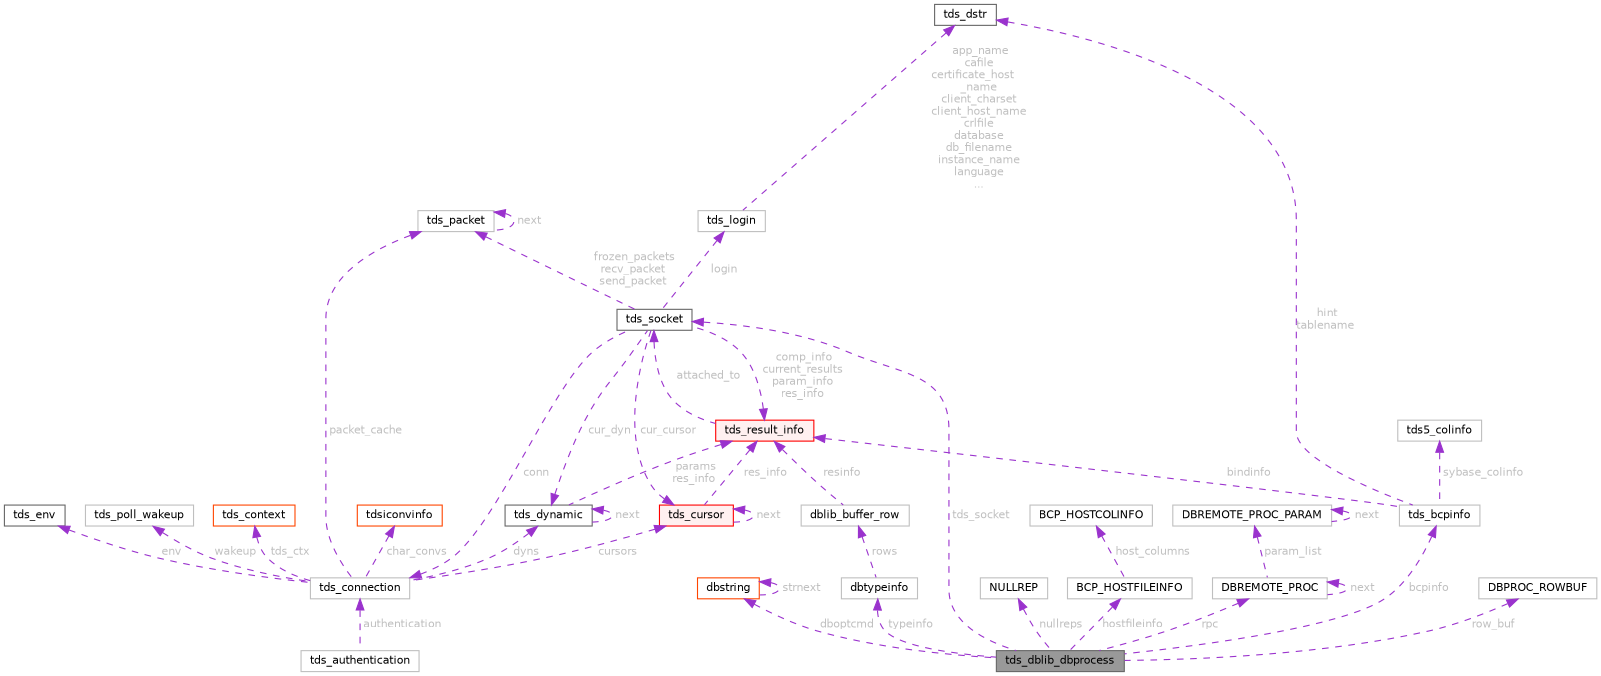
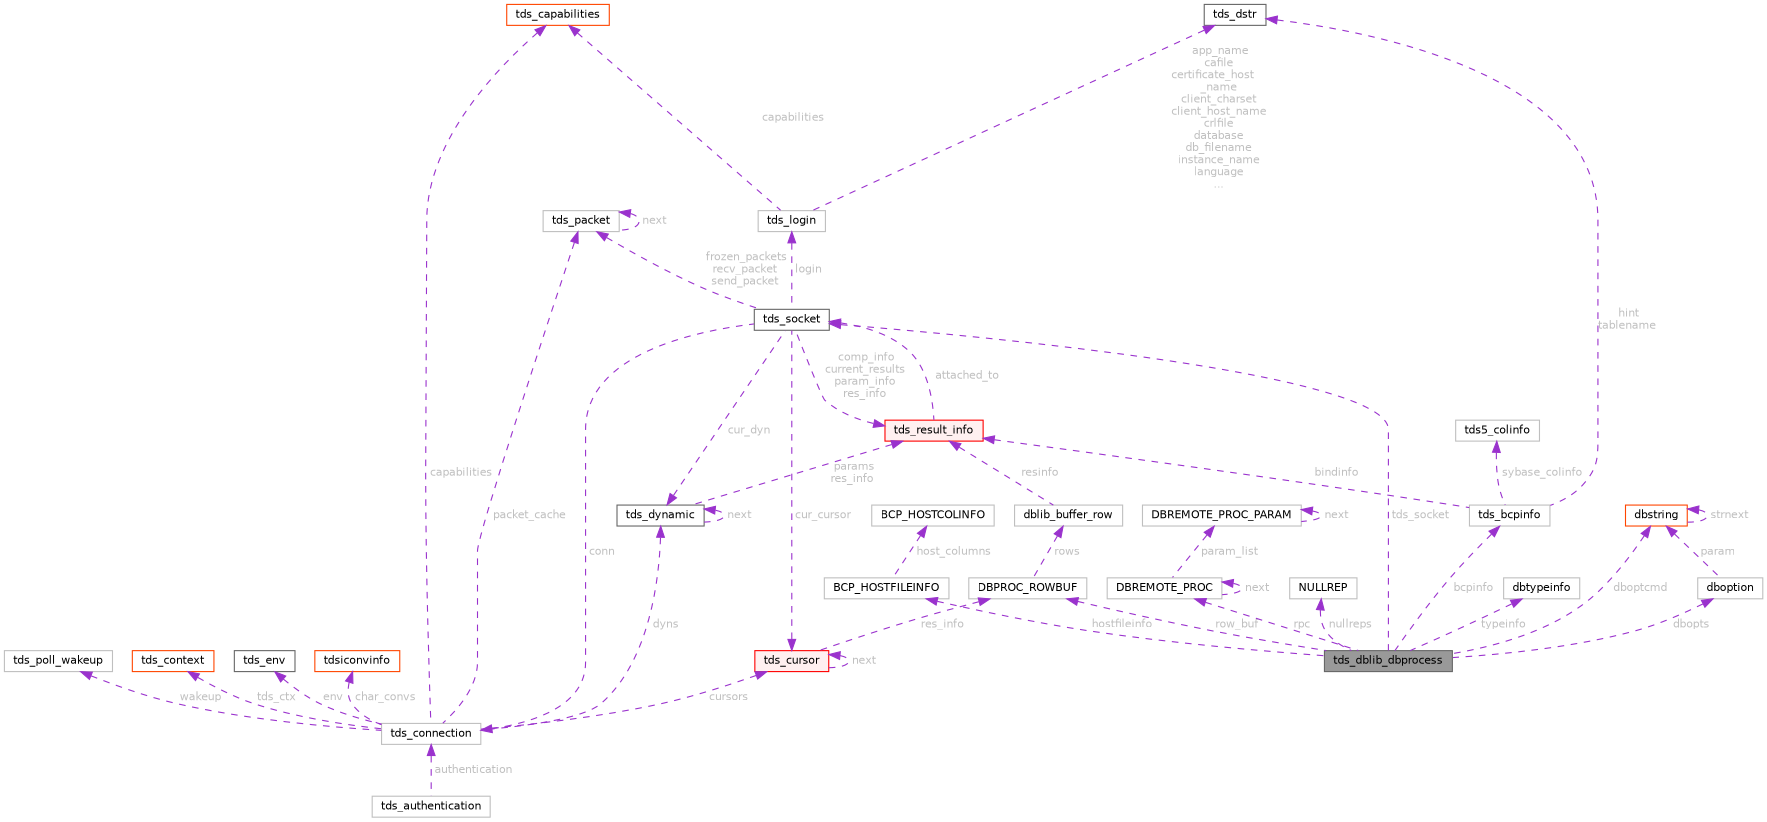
none -> (558, 15)
(727, 477) -> (899, 624)
(869, 557) -> (1045, 557)
none -> (1730, 588)
